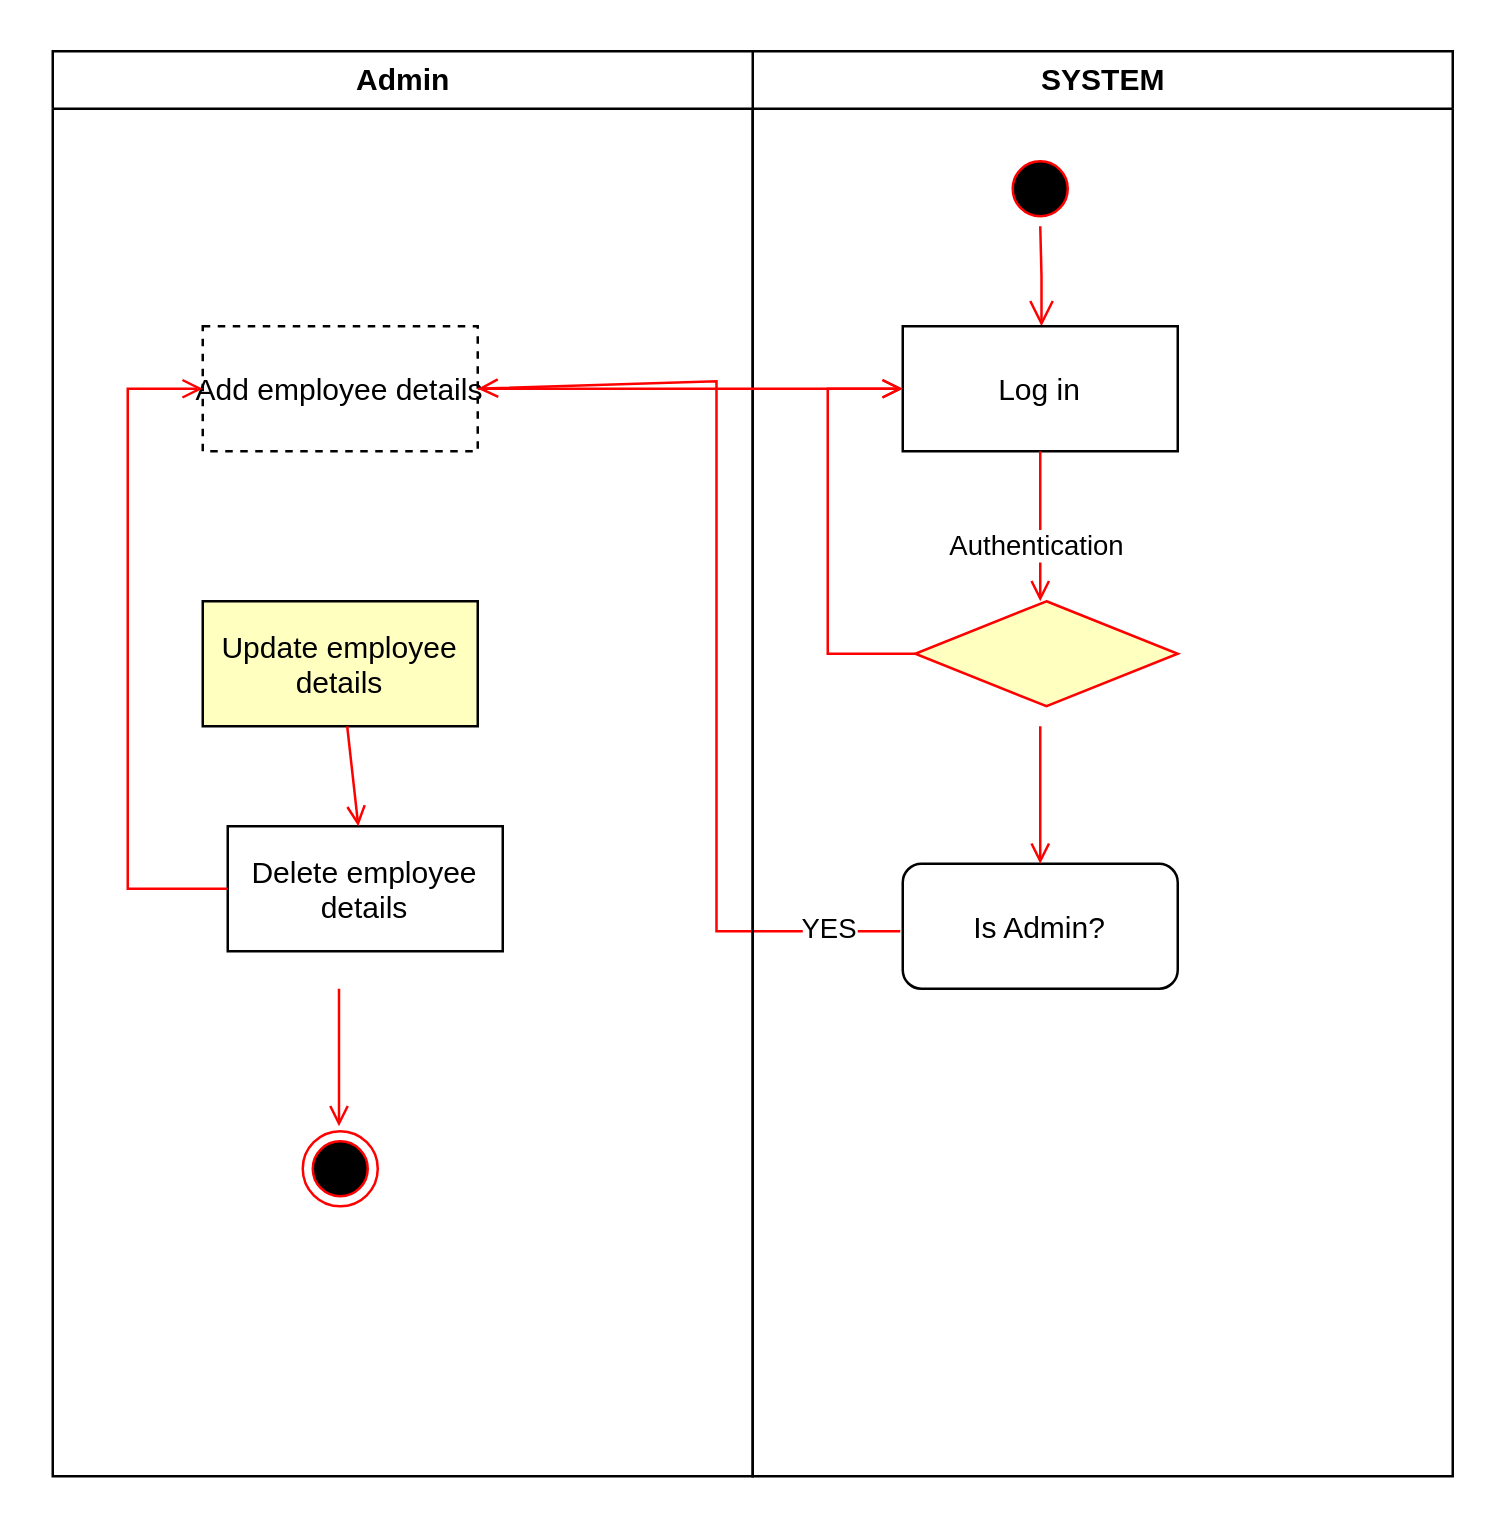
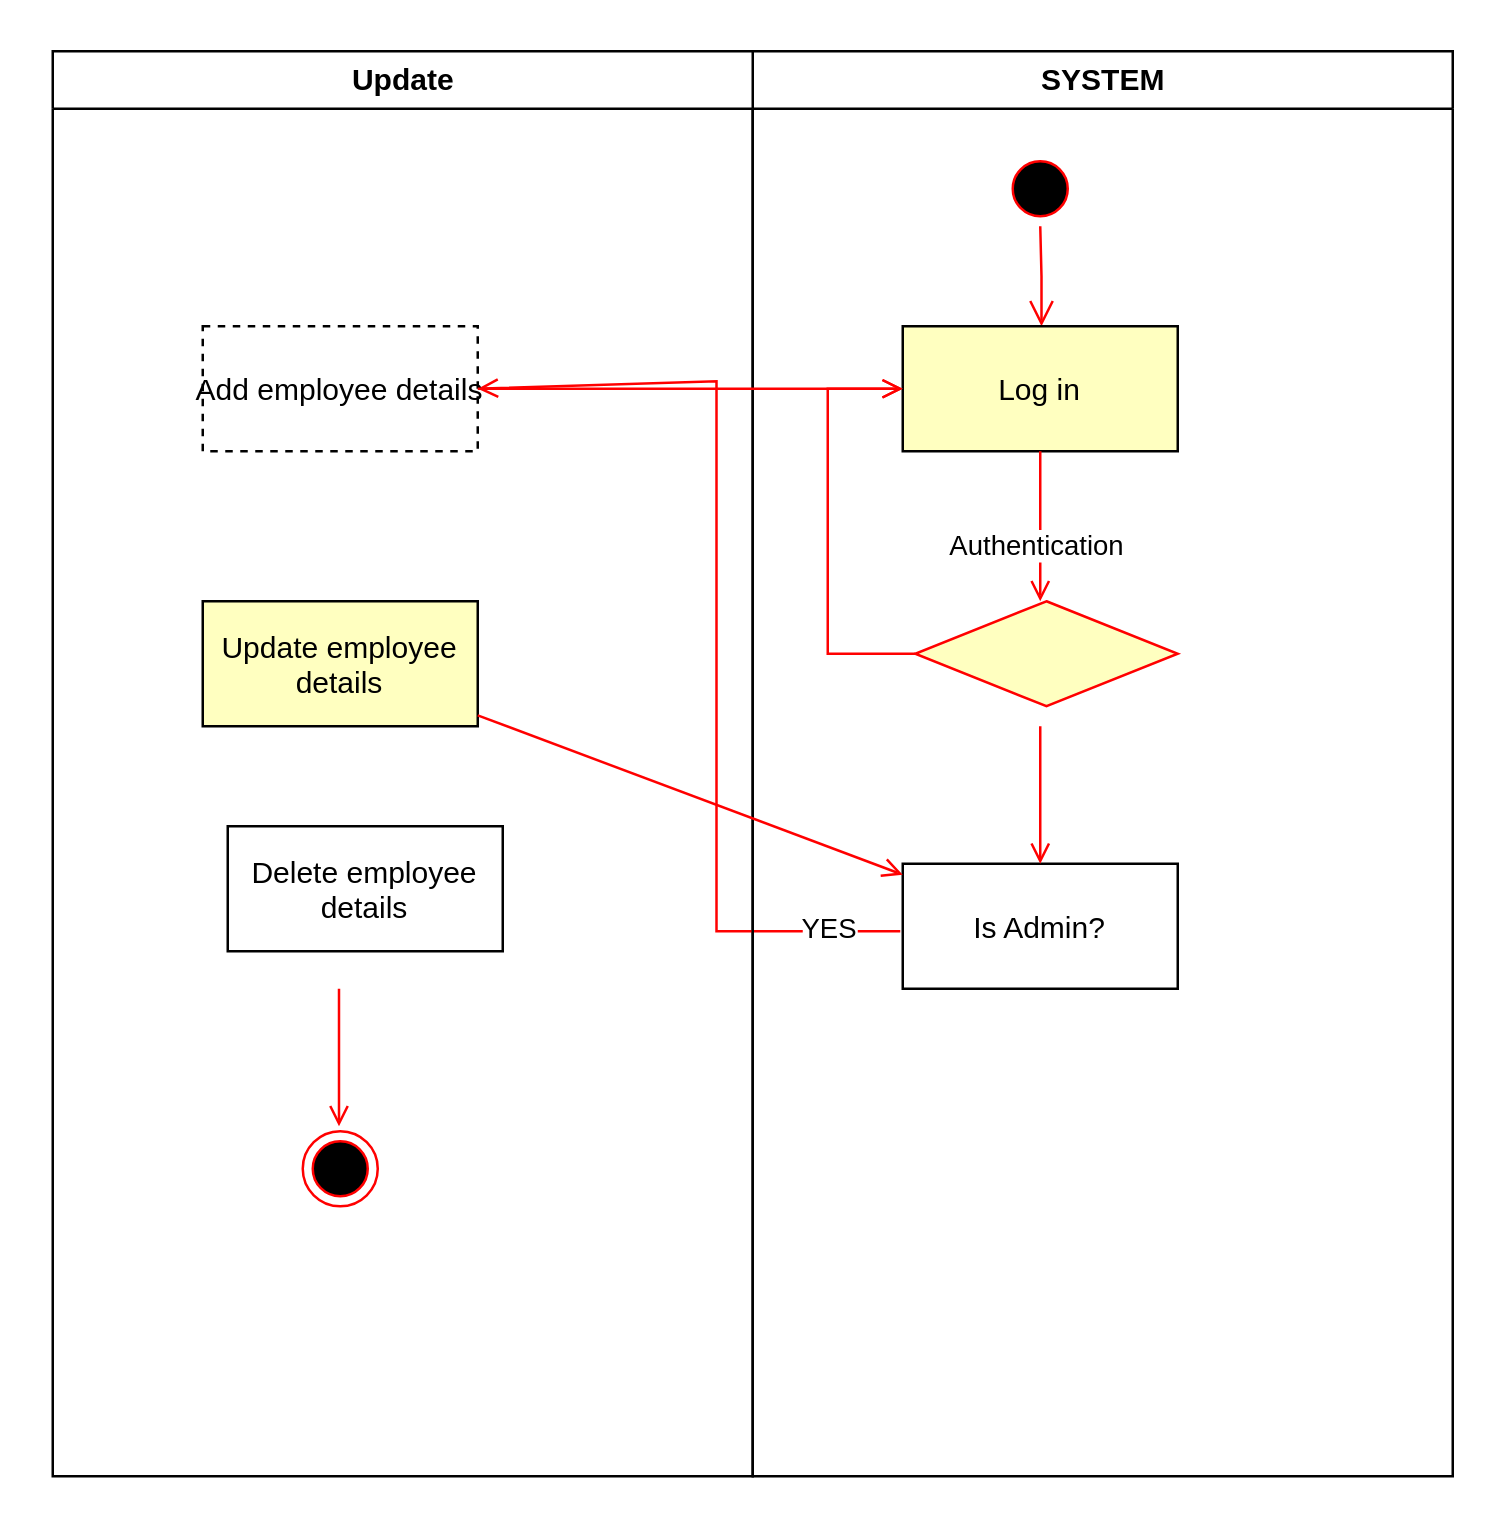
(404, 81) -> (404, 81)
(1040, 389) -> (1040, 389)
(128, 655) -> none
(352, 773) -> (594, 759)
(1040, 926) -> (1040, 926)
